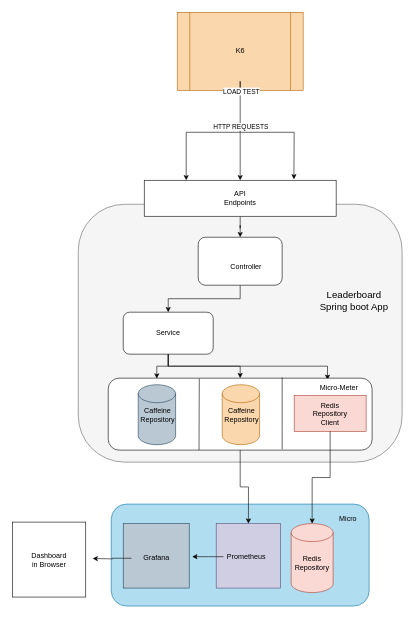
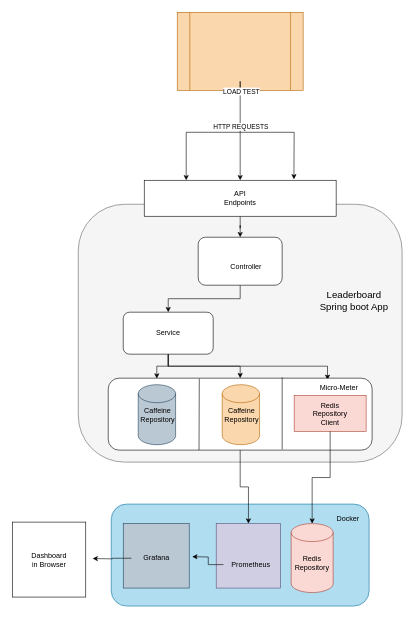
(240, 51) -> none
(348, 519) -> (348, 519)
(246, 557) -> (251, 565)
